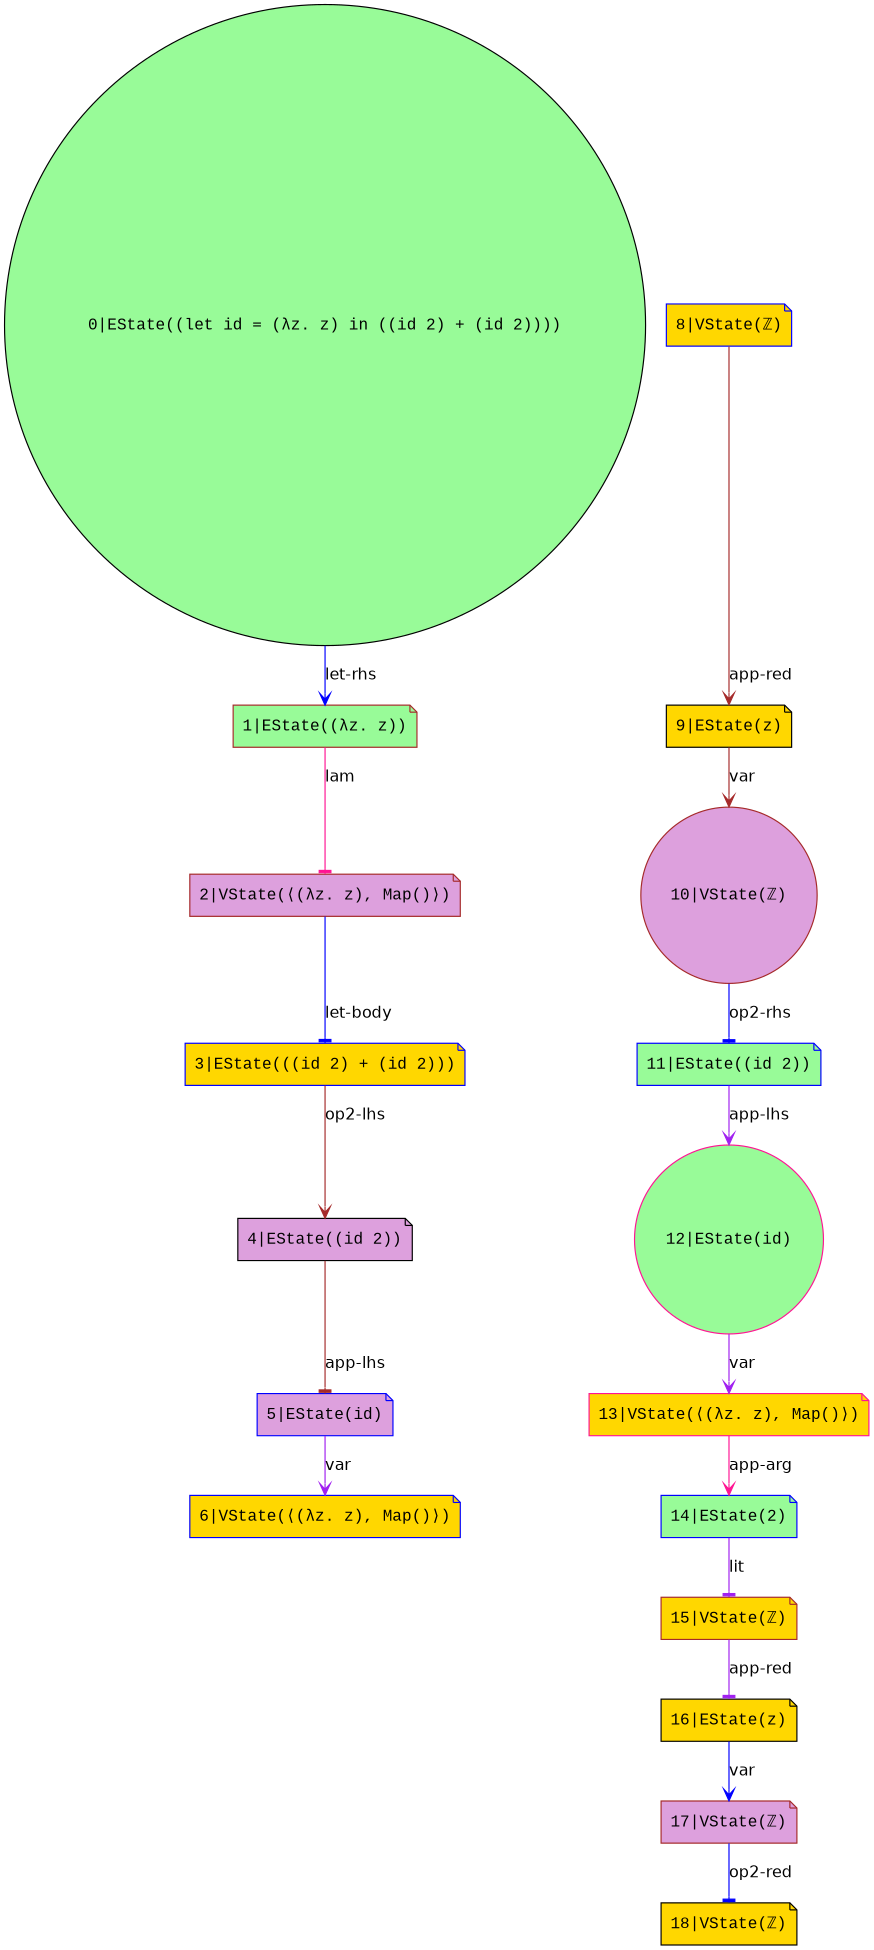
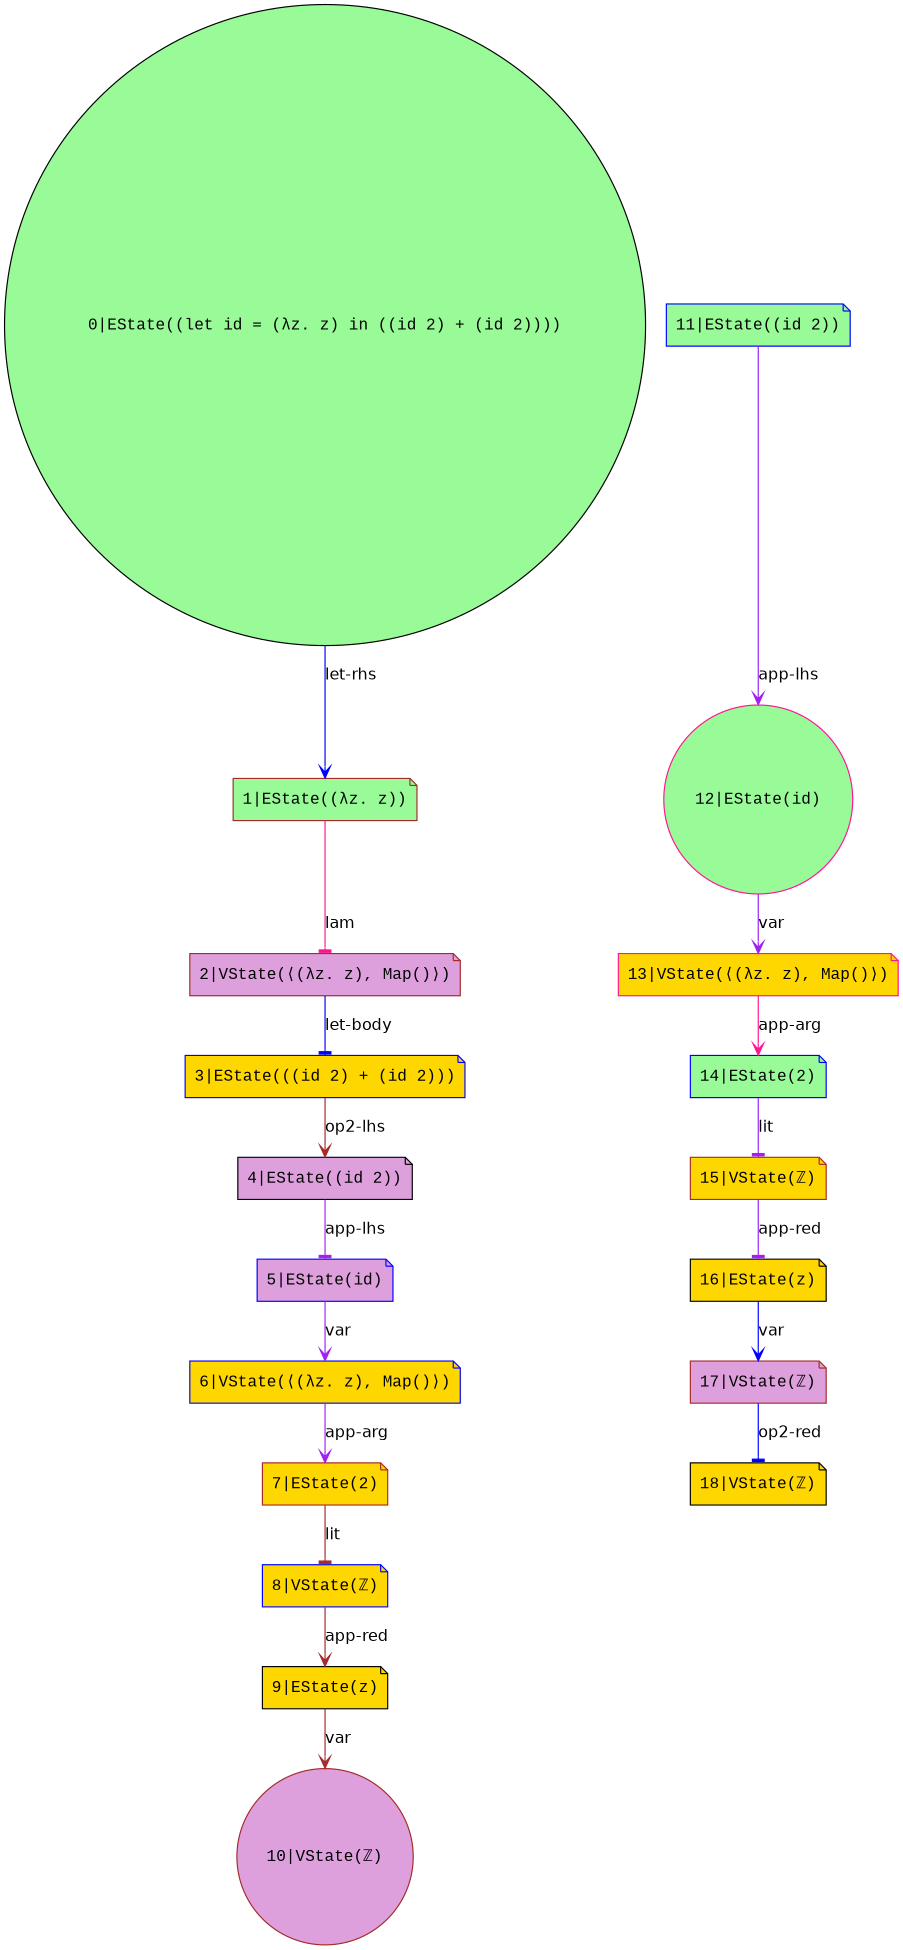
(729, 1010) -> none
(325, 1324) -> (325, 1226)
none -> (325, 1484)
